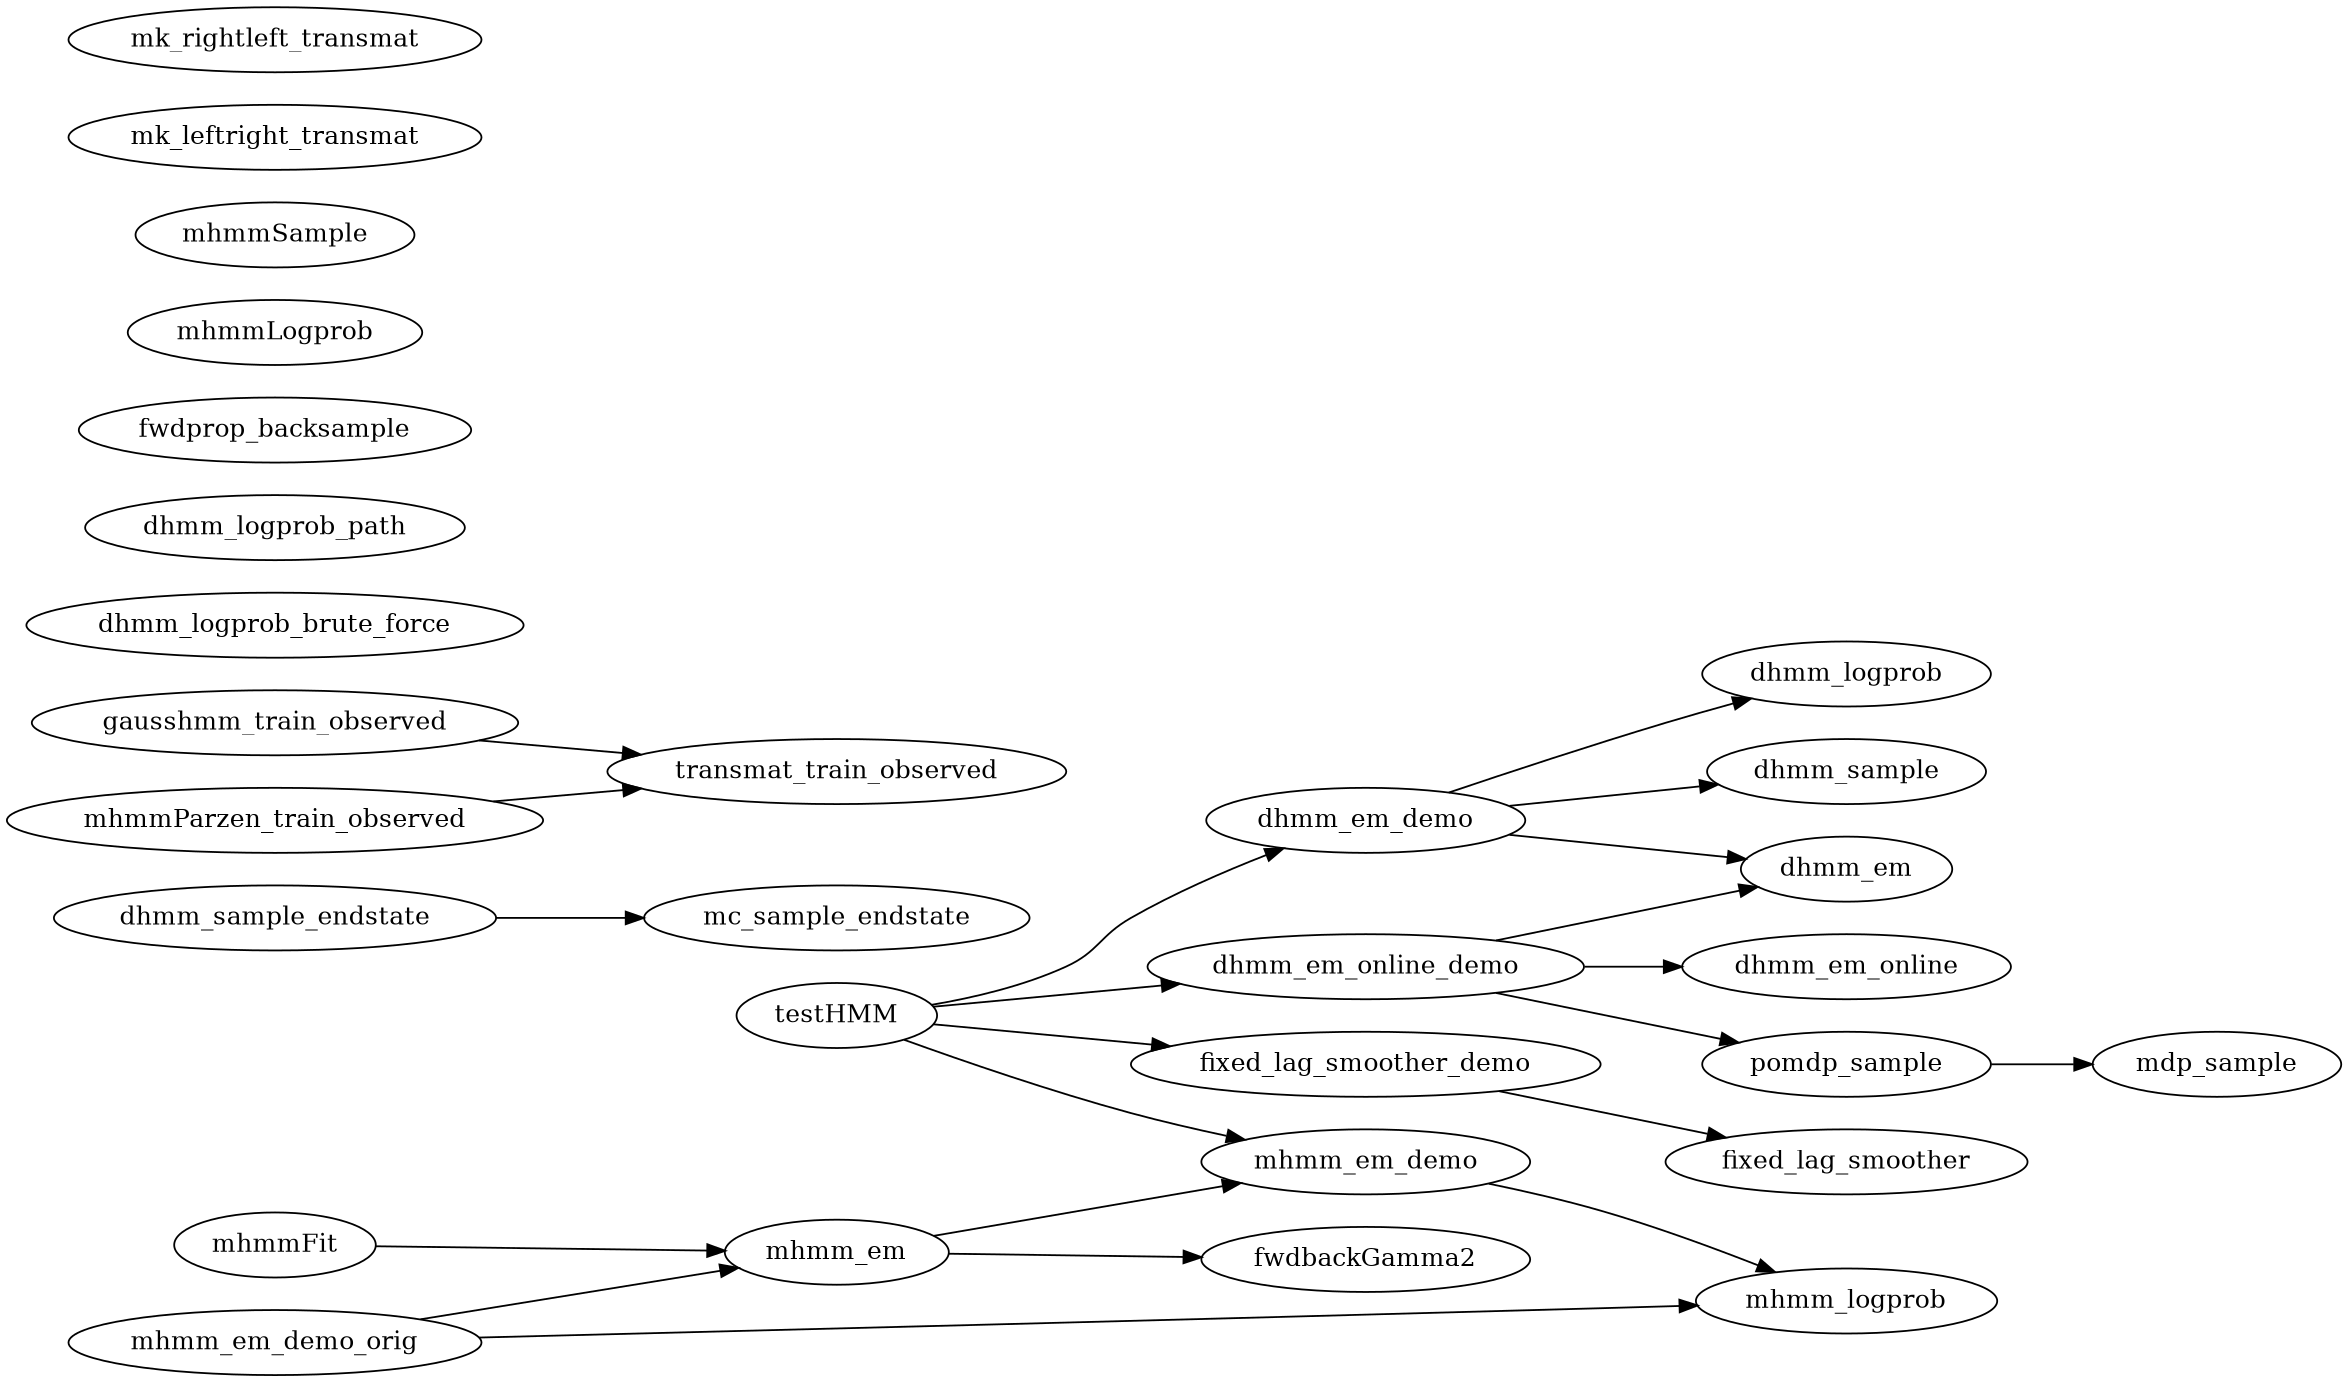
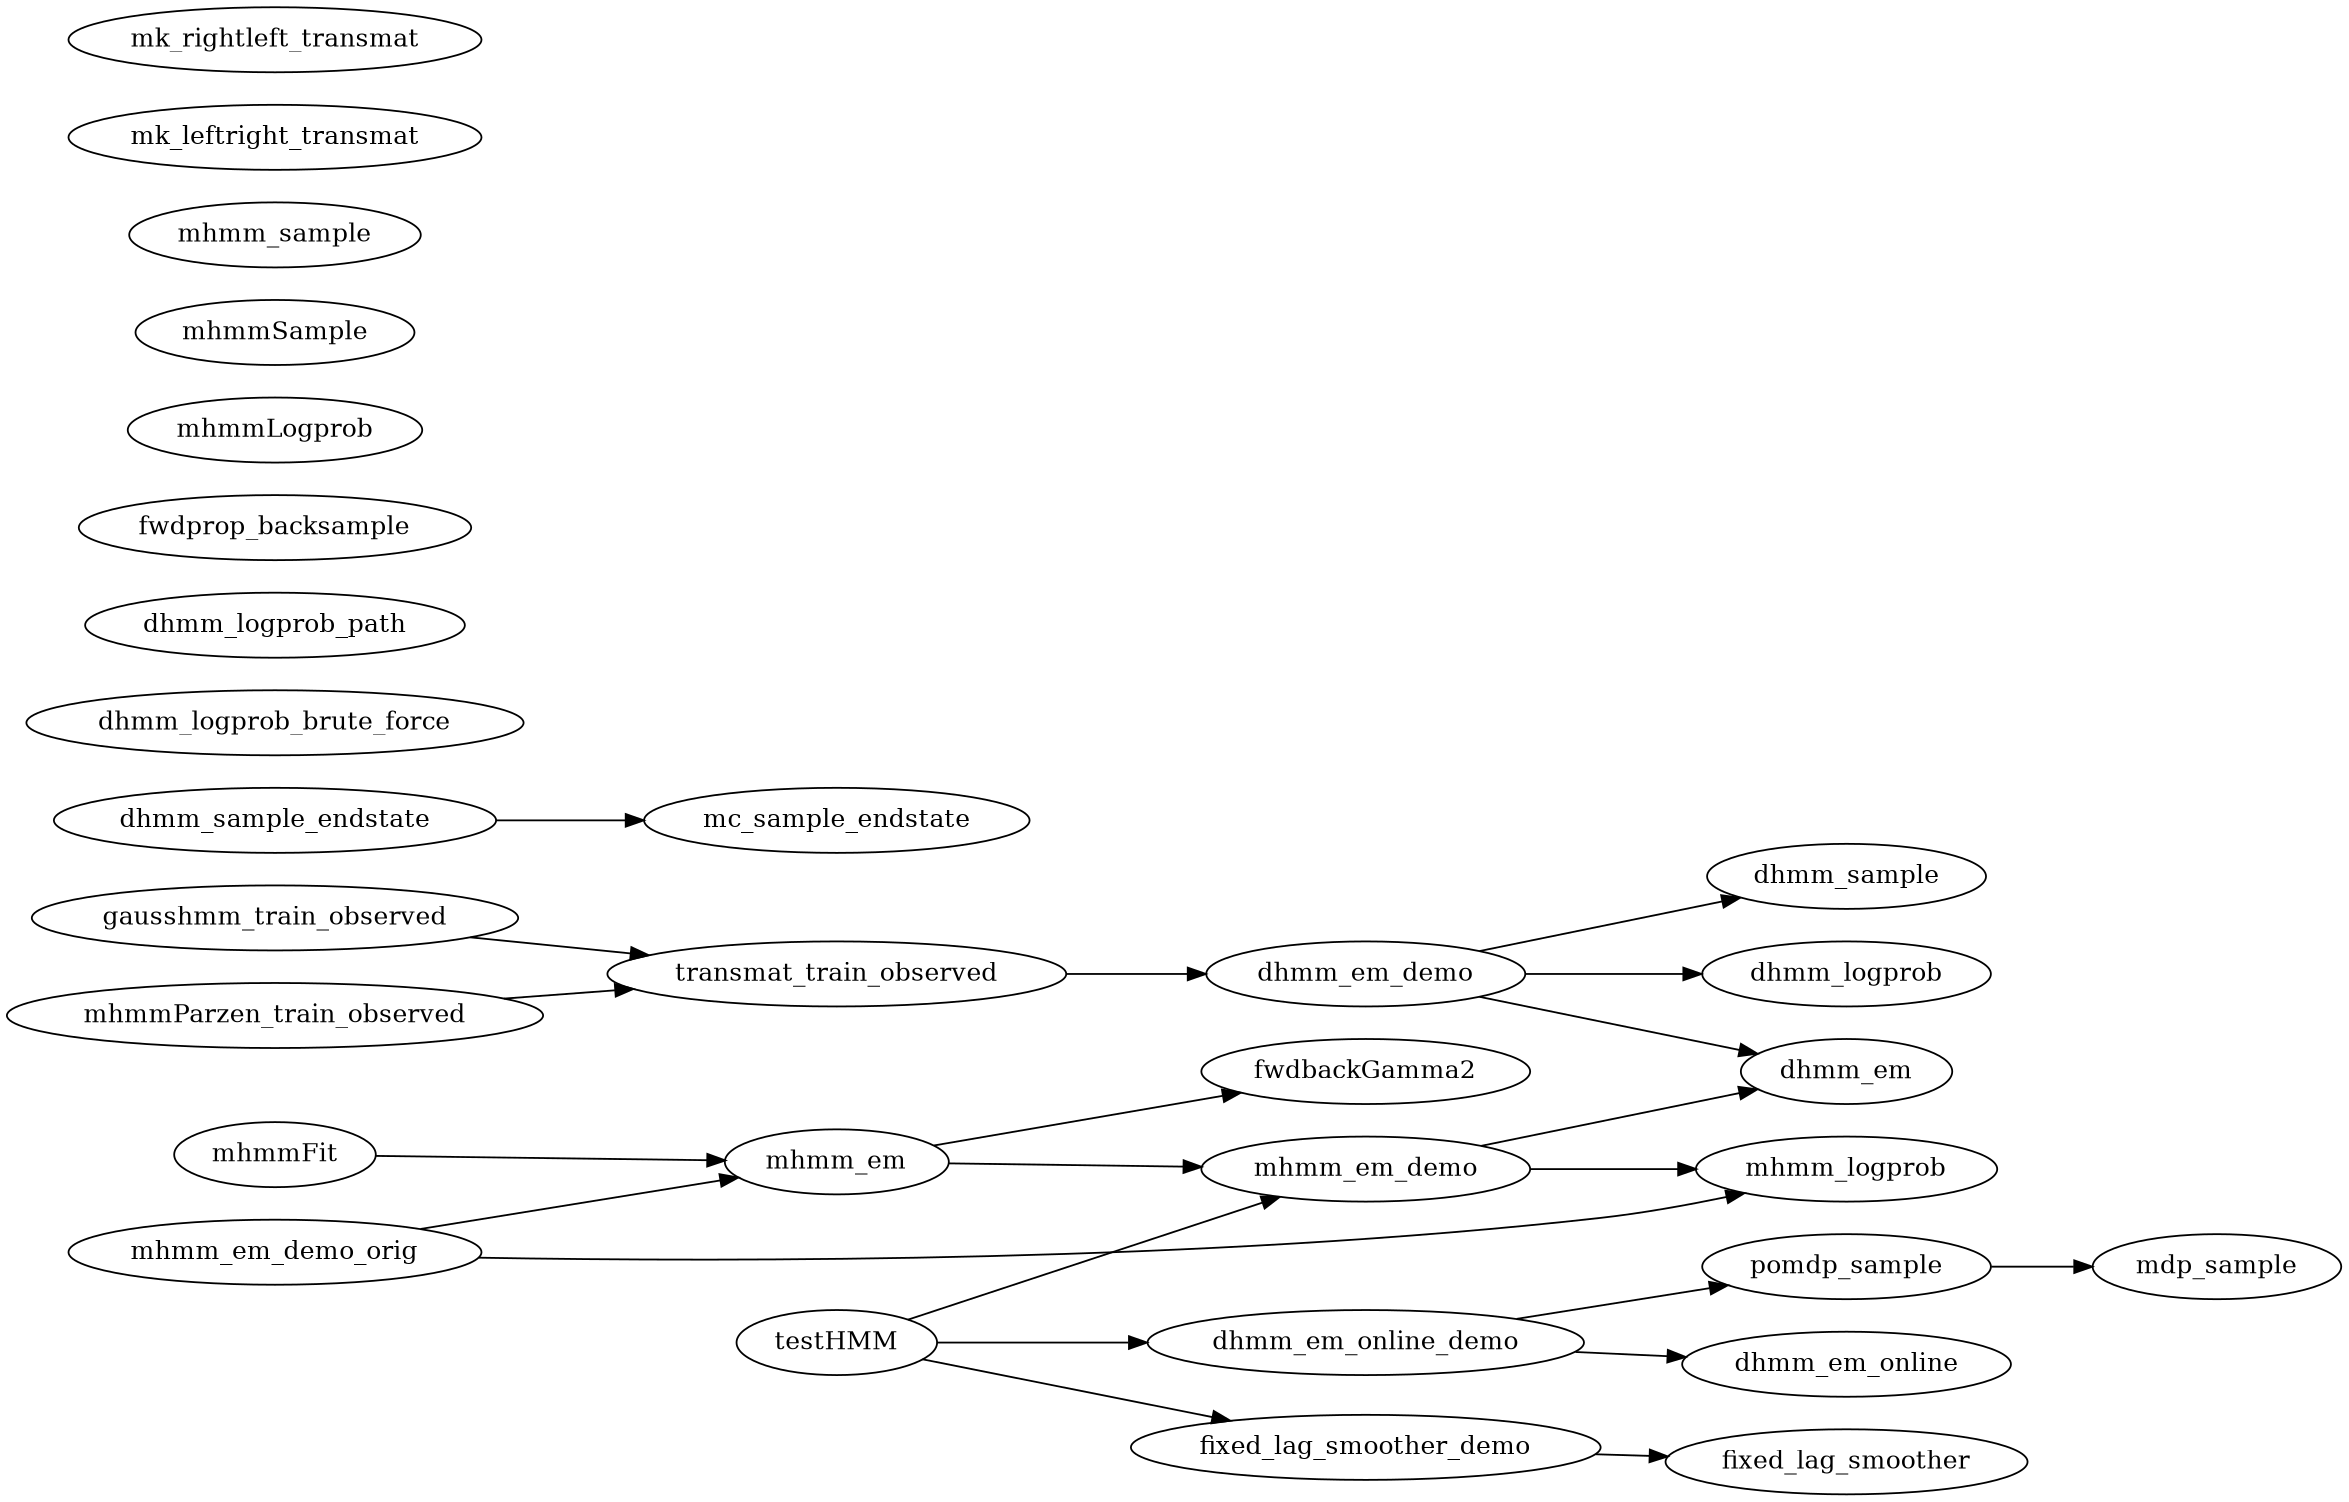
none -> (275, 235)
(1618, 916) -> (1610, 1119)
(1102, 940) -> (1127, 974)
